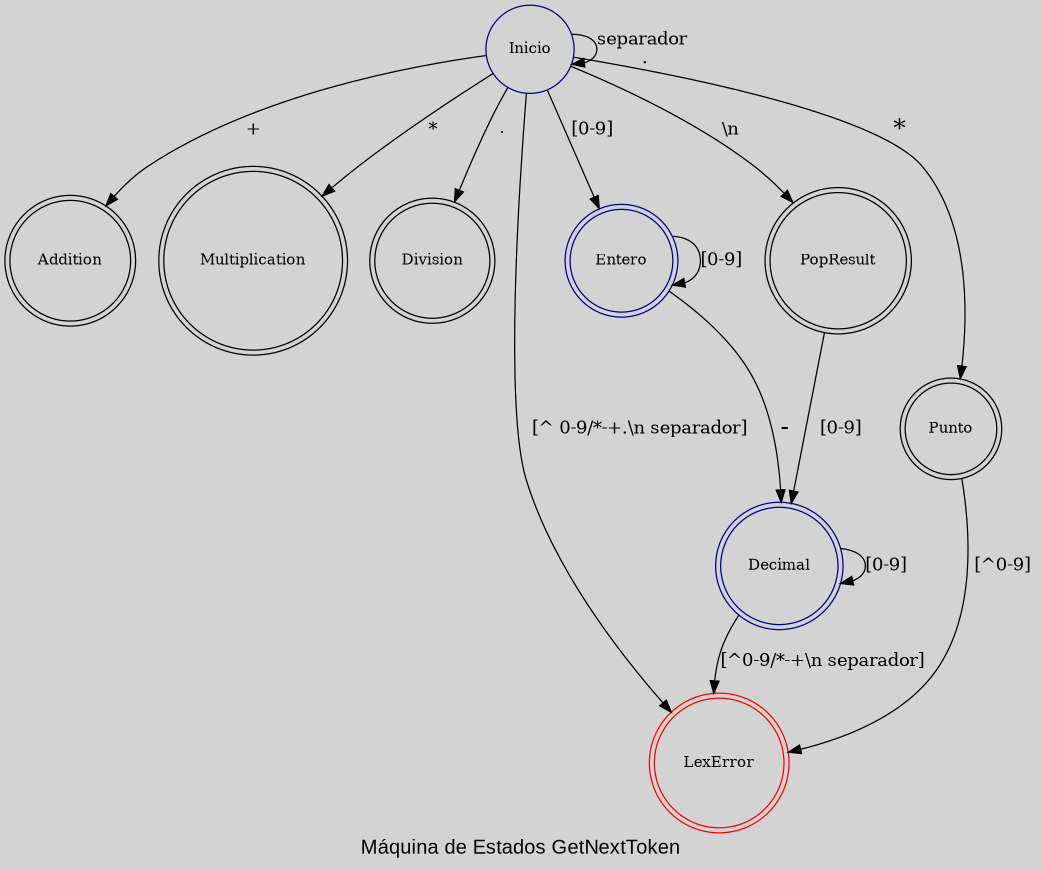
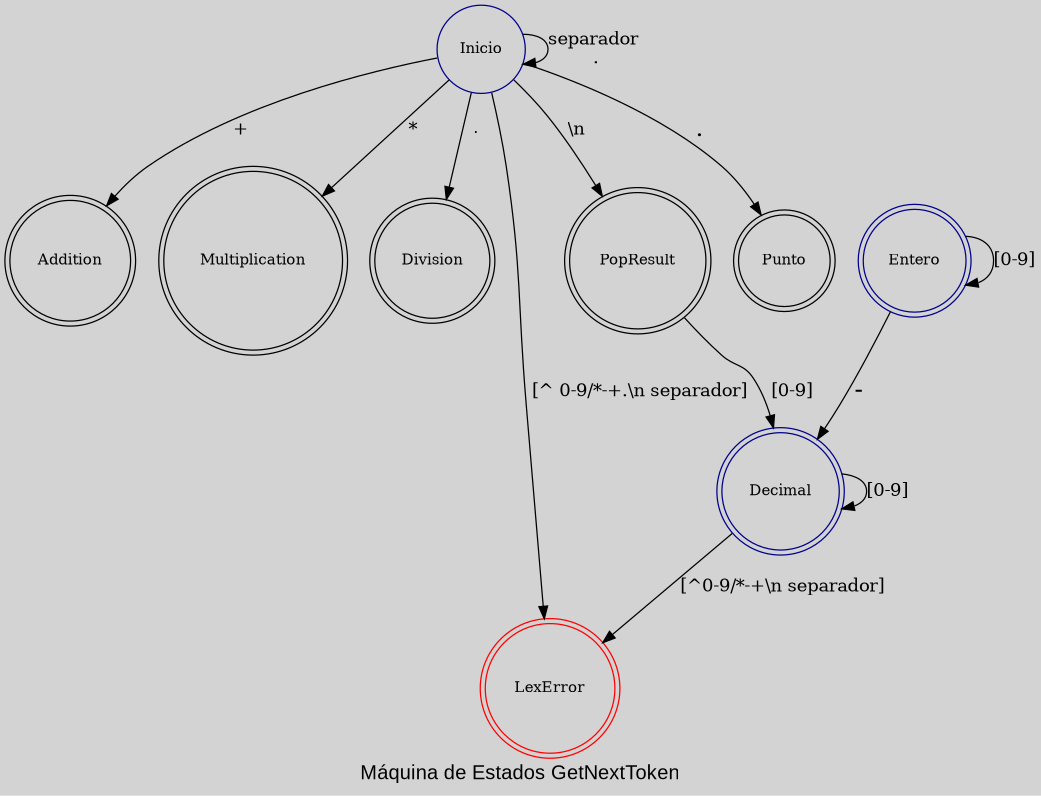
(900, 130) -> (700, 130)
(571, 144) -> none
(946, 654) -> none
